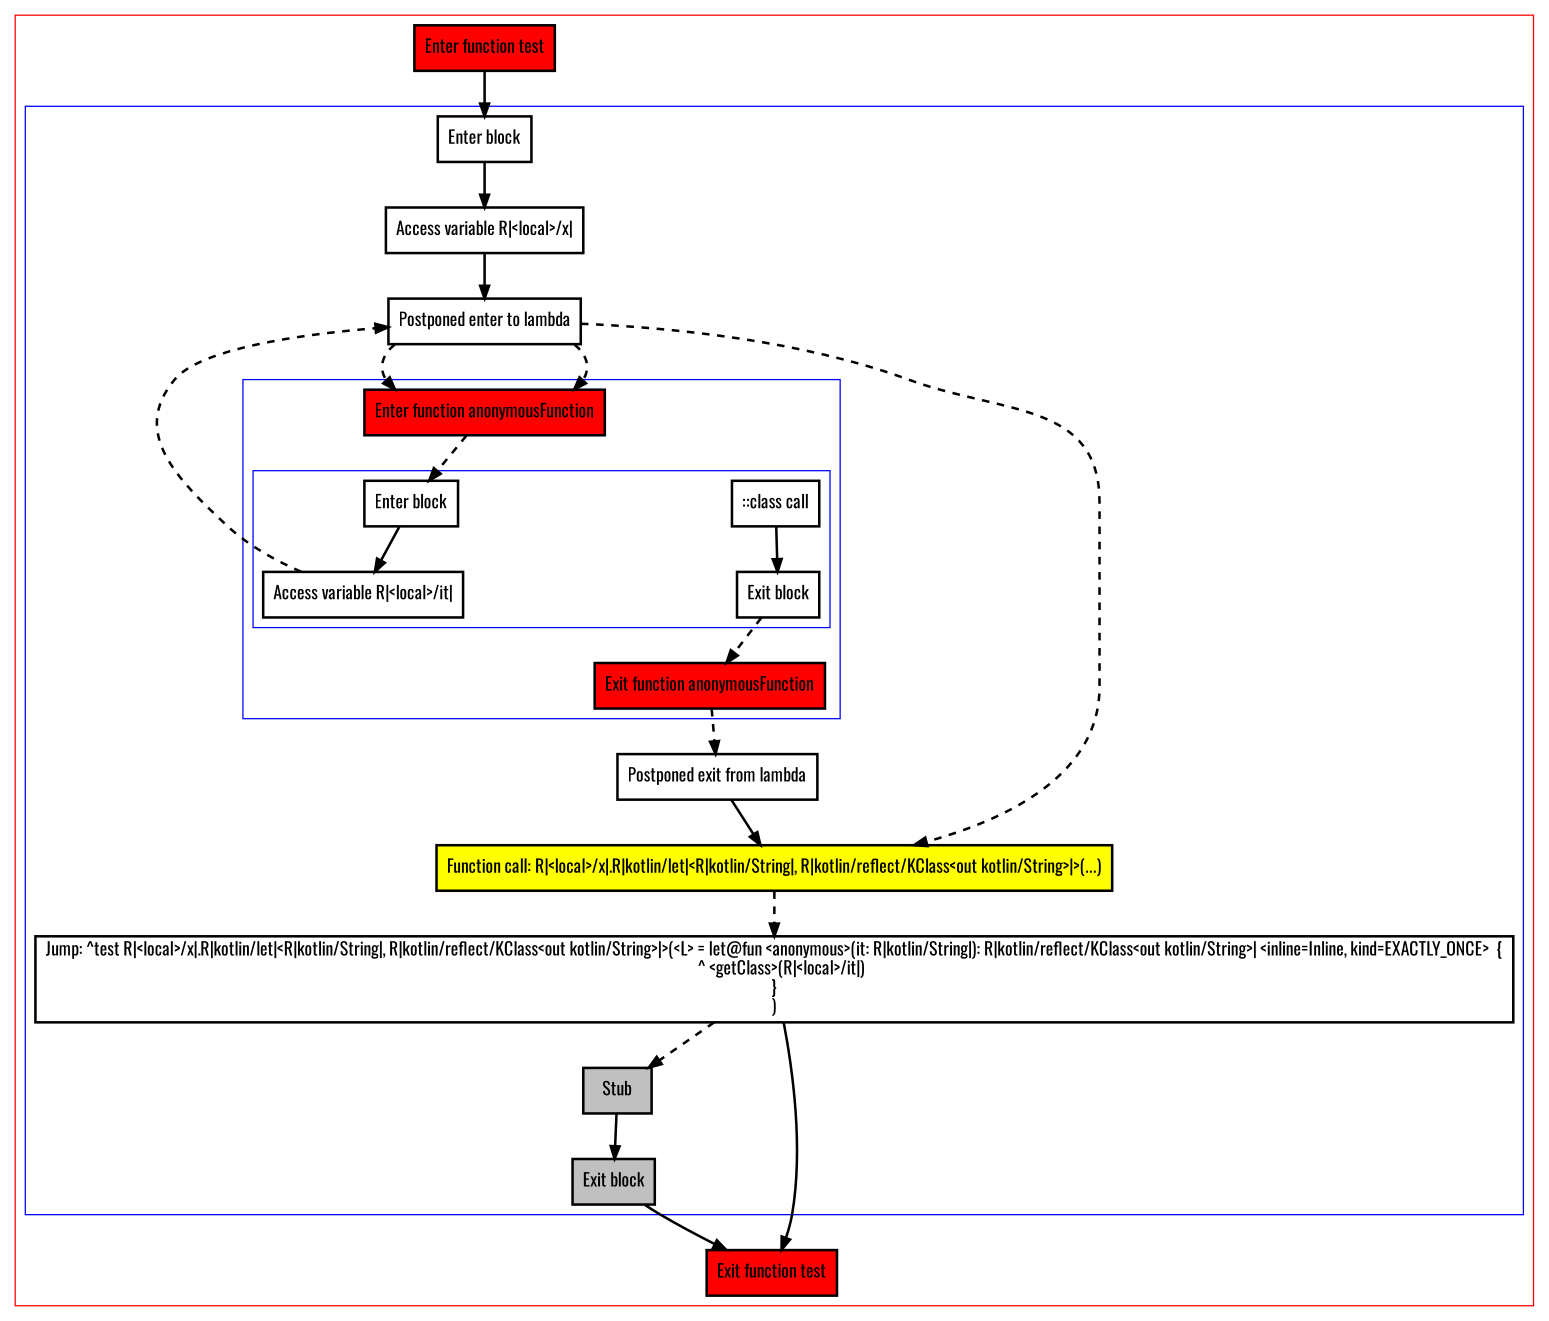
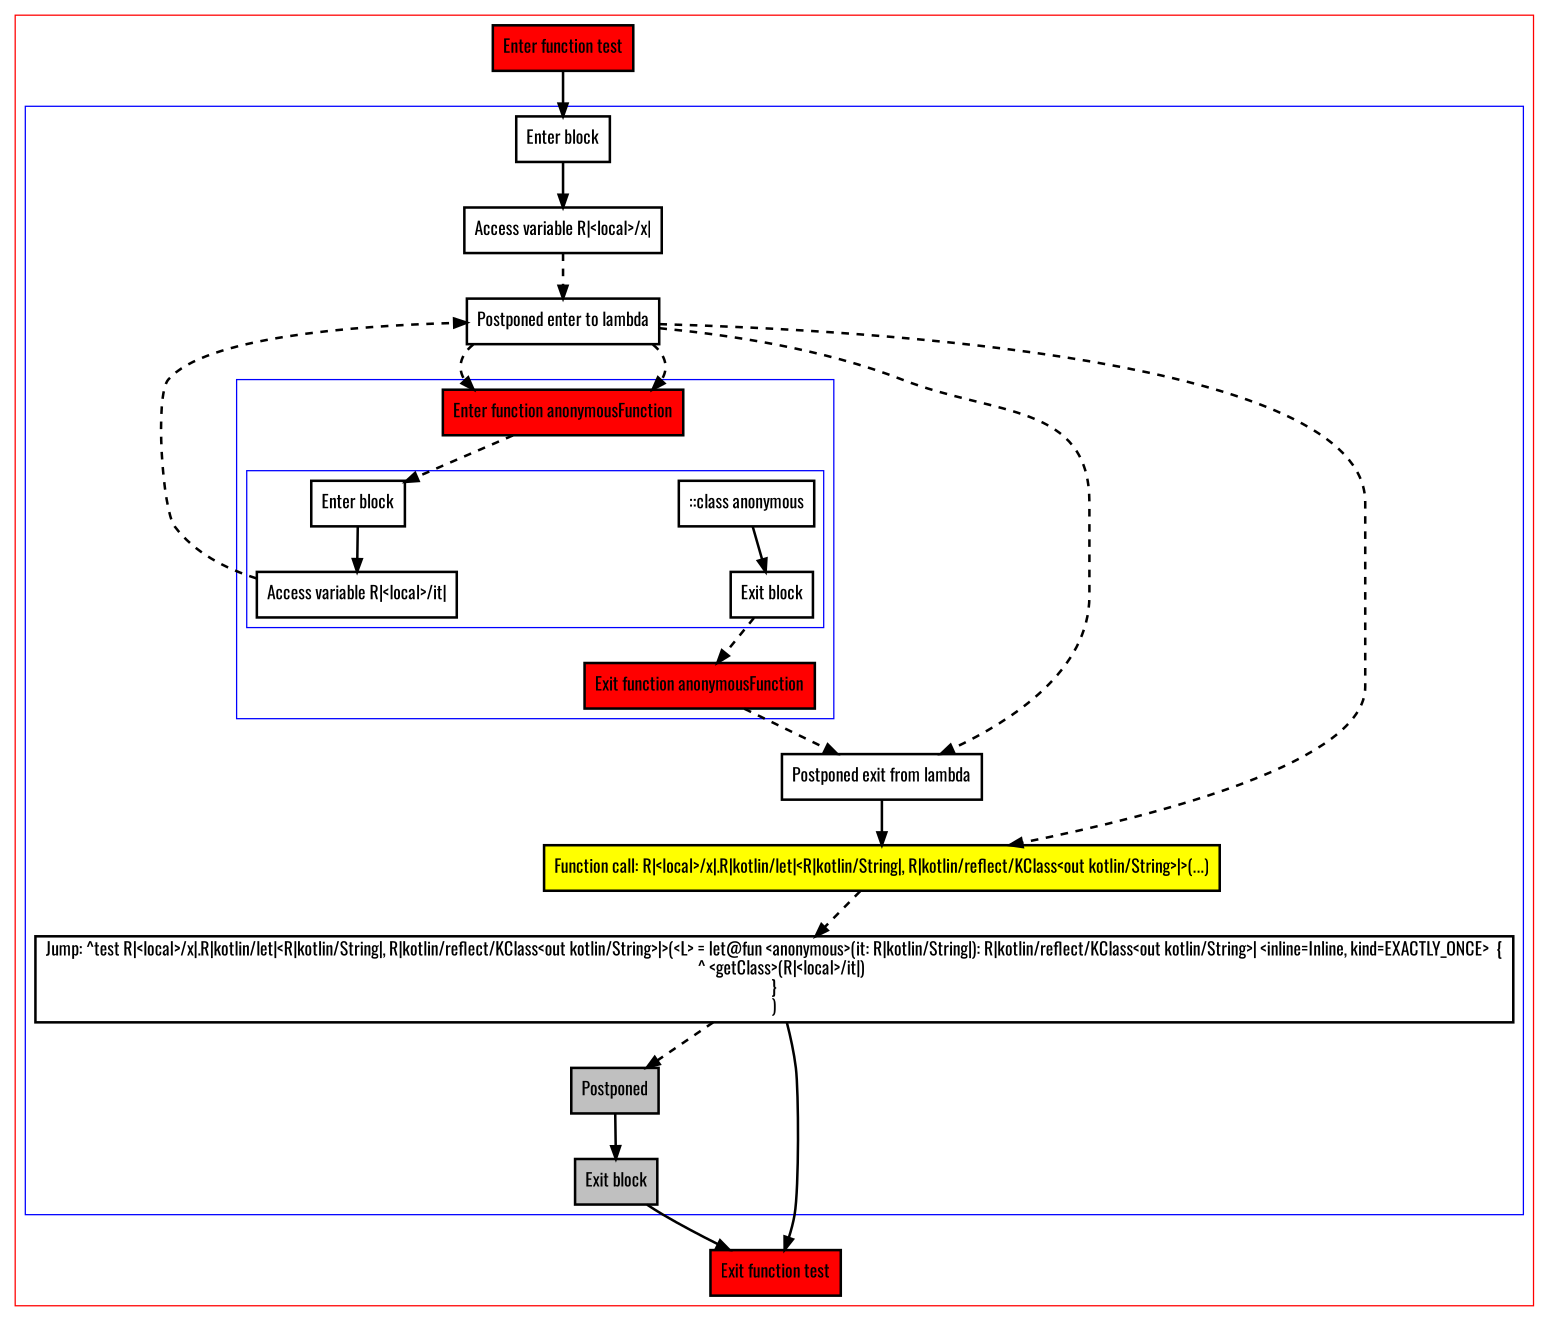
(485, 270) -> (563, 270)
none -> (1048, 426)
(776, 504) -> (747, 504)
(617, 1091) -> (615, 1091)
